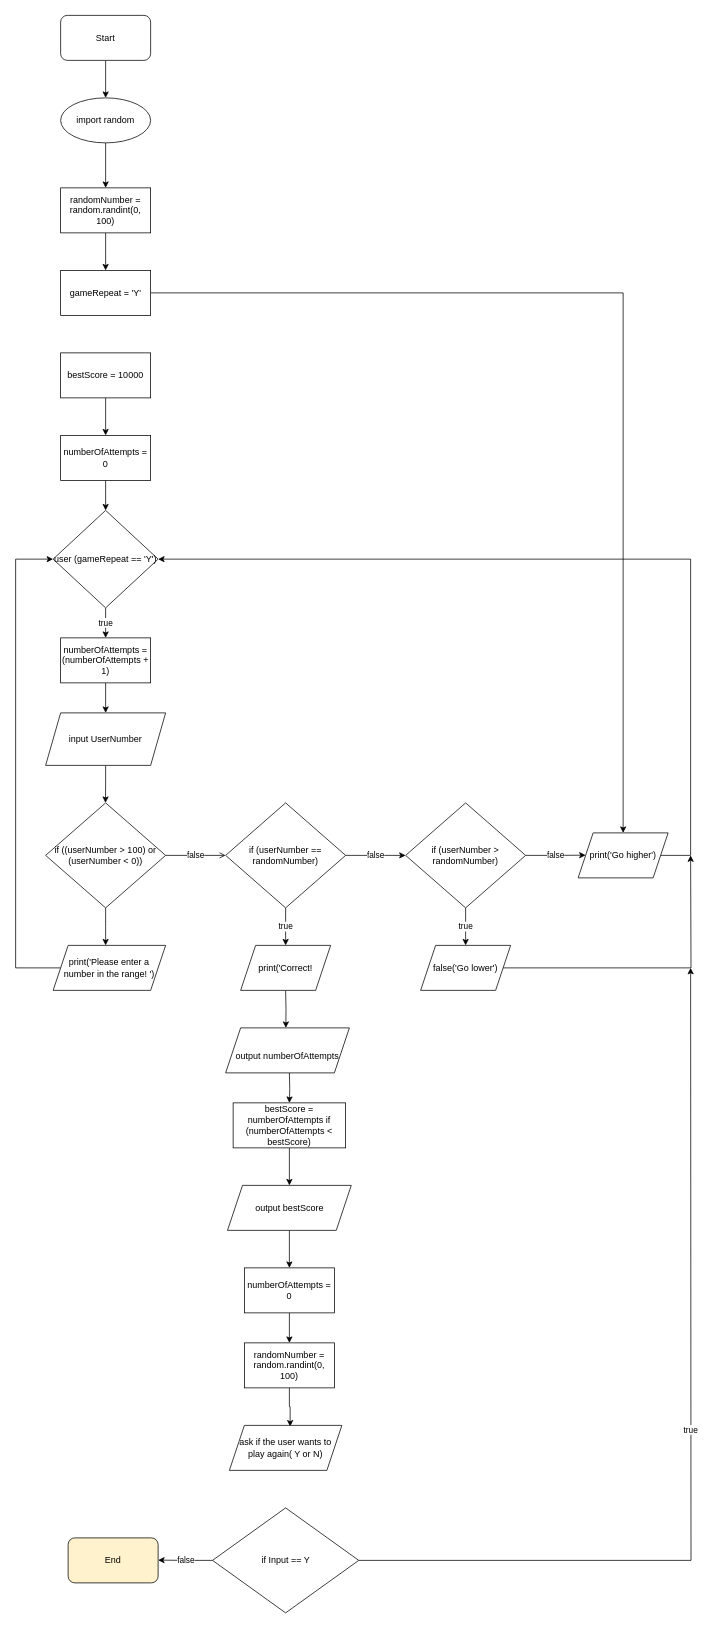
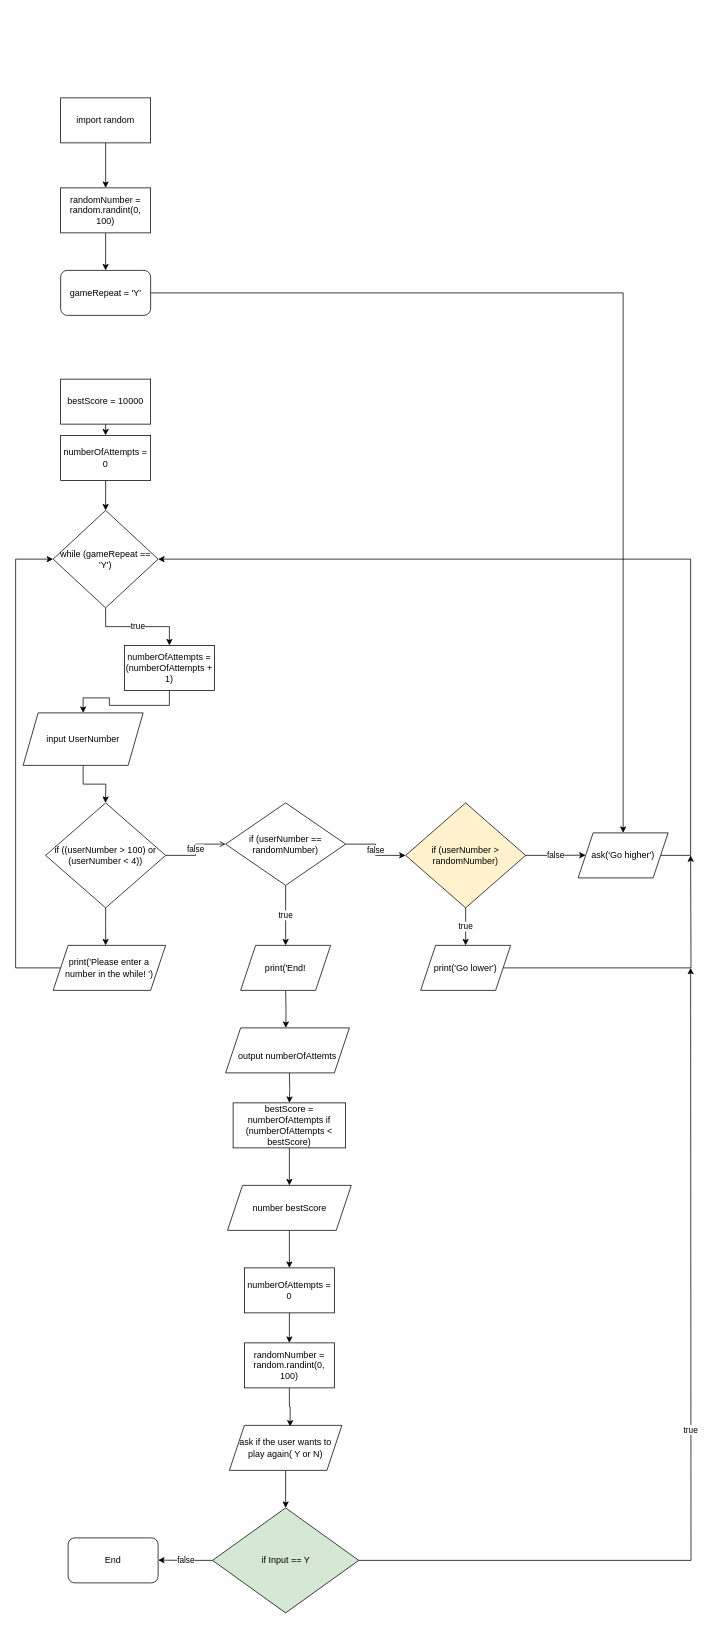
(105, 38) -> none
(105, 77) -> none
(105, 120) -> (105, 120)
(105, 293) -> (105, 293)
(105, 375) -> (105, 402)
(105, 559) -> (105, 559)
(105, 660) -> (169, 668)
(105, 739) -> (83, 739)
(105, 855) -> (105, 855)
(285, 855) -> (285, 844)
(465, 855) -> (465, 855)
(623, 855) -> (623, 855)
(109, 968) -> (109, 968)
(285, 968) -> (285, 968)
(465, 968) -> (465, 968)
(287, 1050) -> (287, 1050)
(290, 1208) -> (290, 1208)
none -> (285, 1487)
(113, 1560) -> (113, 1560)
(285, 1560) -> (285, 1560)
